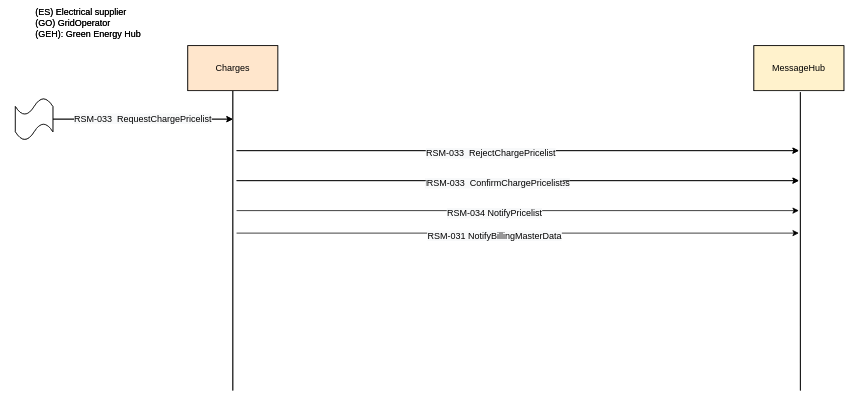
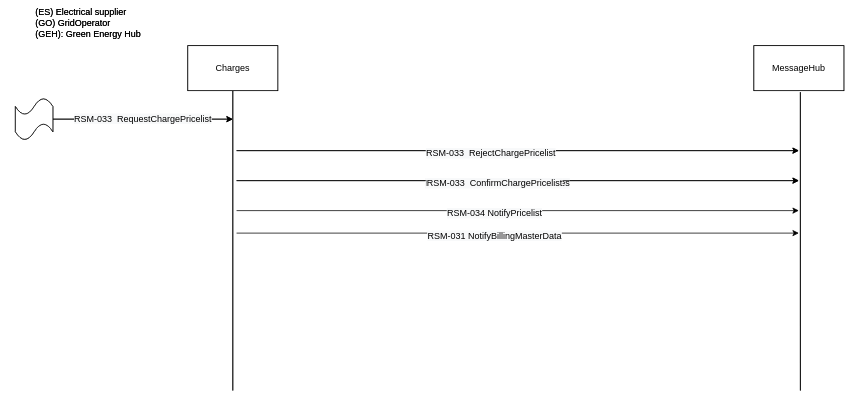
(233, 68) -> (233, 68)
(799, 68) -> (799, 68)
